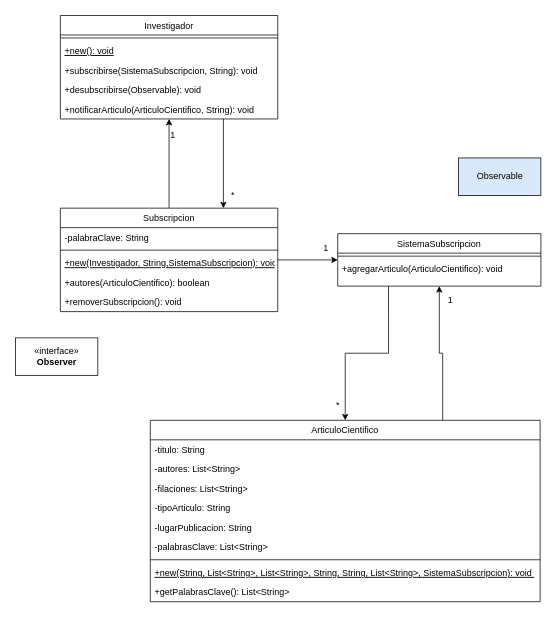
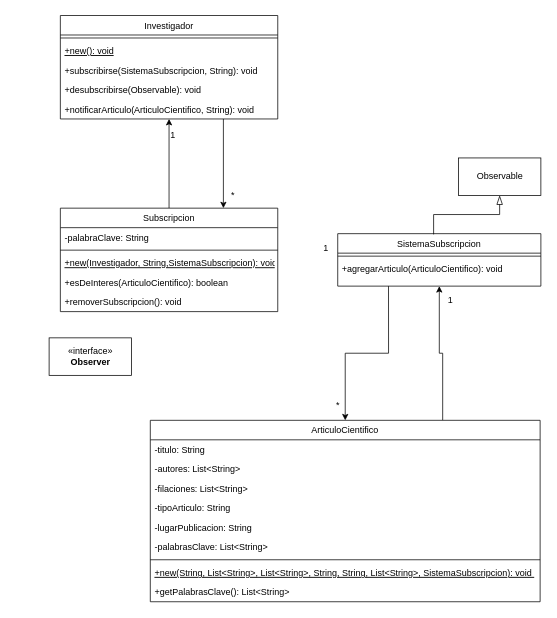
(500, 177) -> (500, 177)
none -> (462, 215)
(331, 260) -> none
(148, 283) -> (158, 283)
(57, 357) -> (90, 357)
